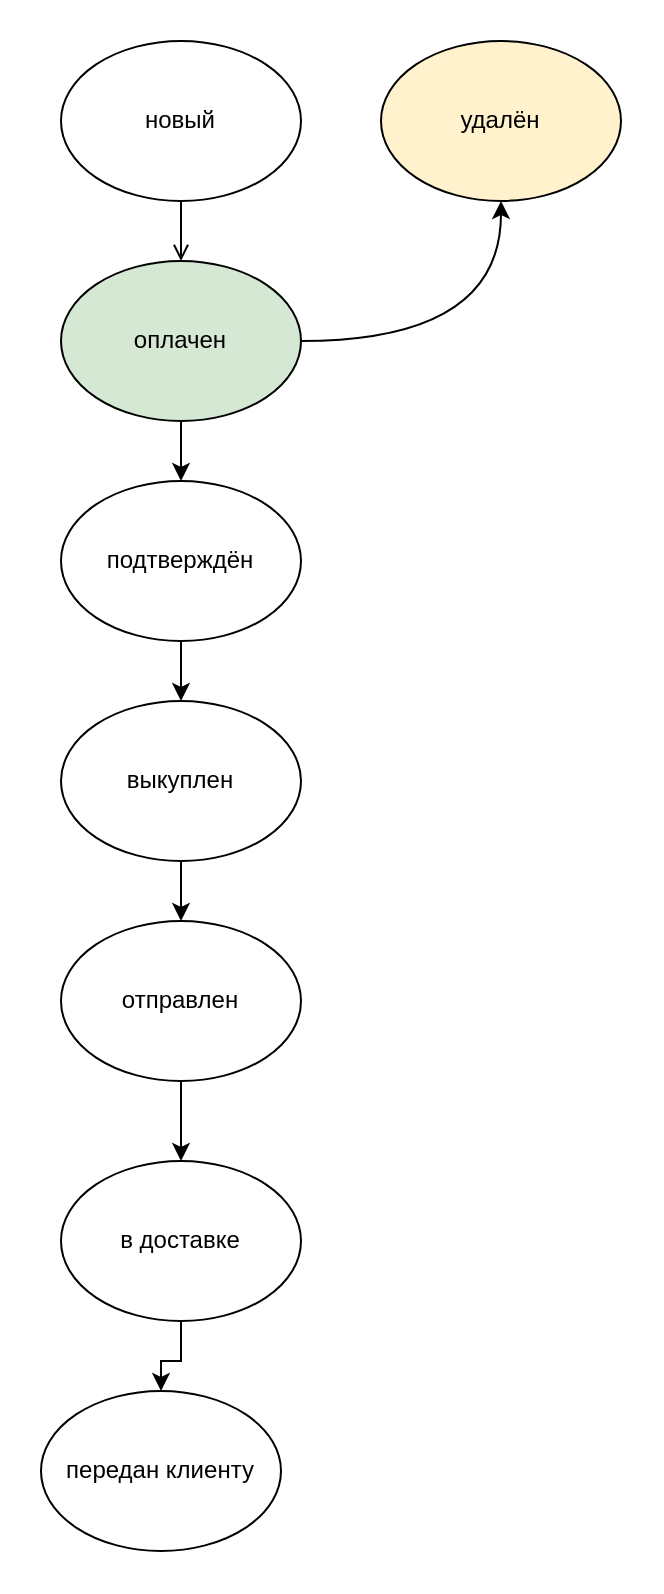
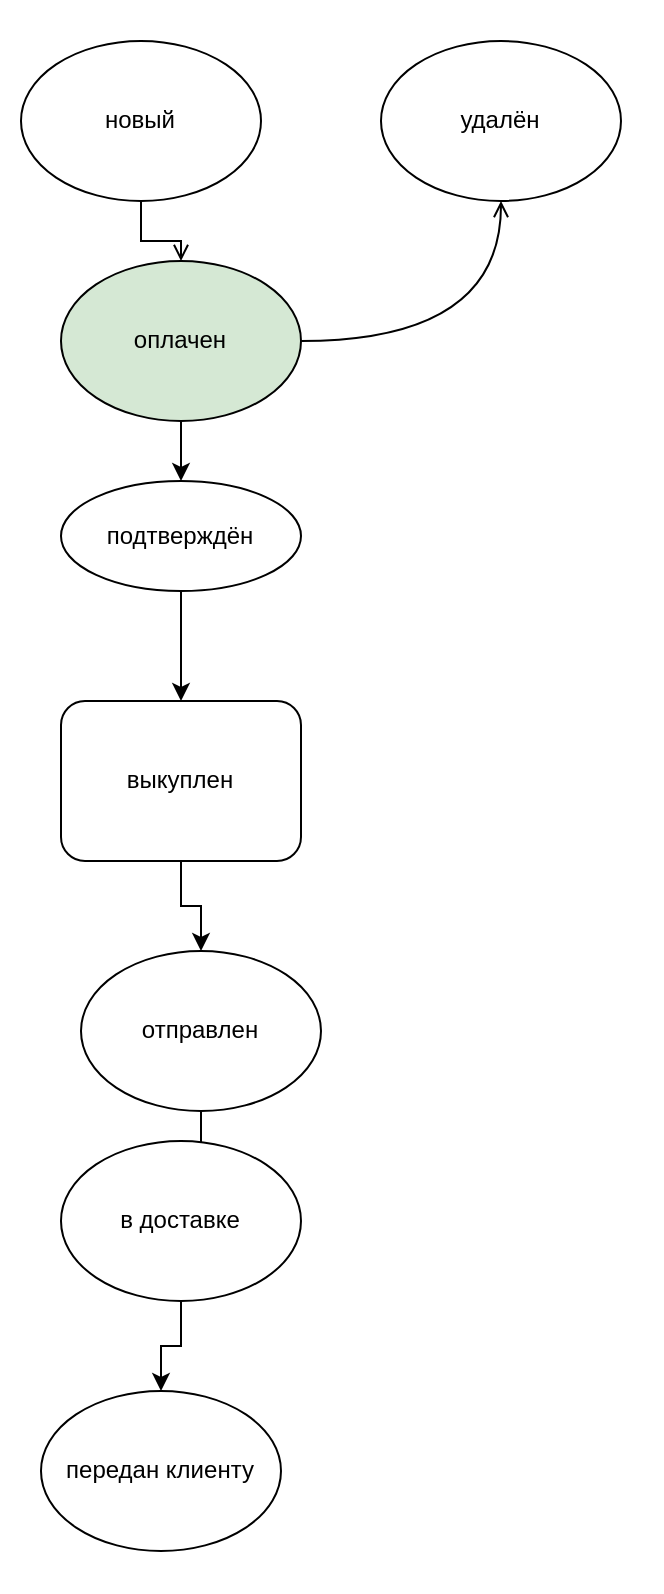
(181, 121) -> (141, 121)
(501, 121) -> (501, 121)
(468, 296) -> (468, 293)
(181, 561) -> (181, 536)
(181, 781) -> (181, 781)
(181, 1001) -> (201, 1031)
(181, 1241) -> (181, 1221)
